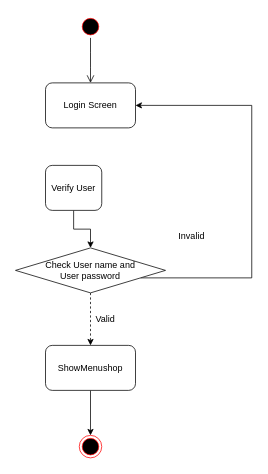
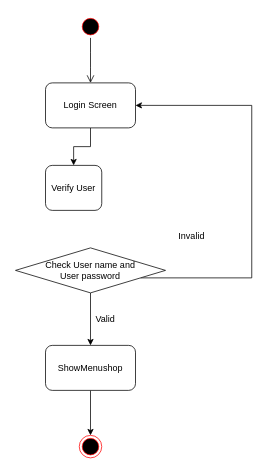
none -> (85, 147)
(74, 220) -> none
(90, 315) -> (90, 315)
